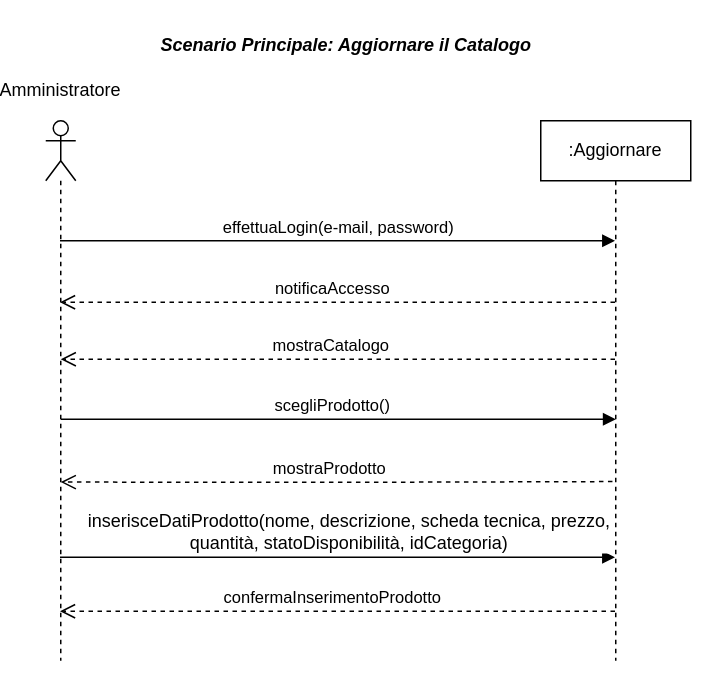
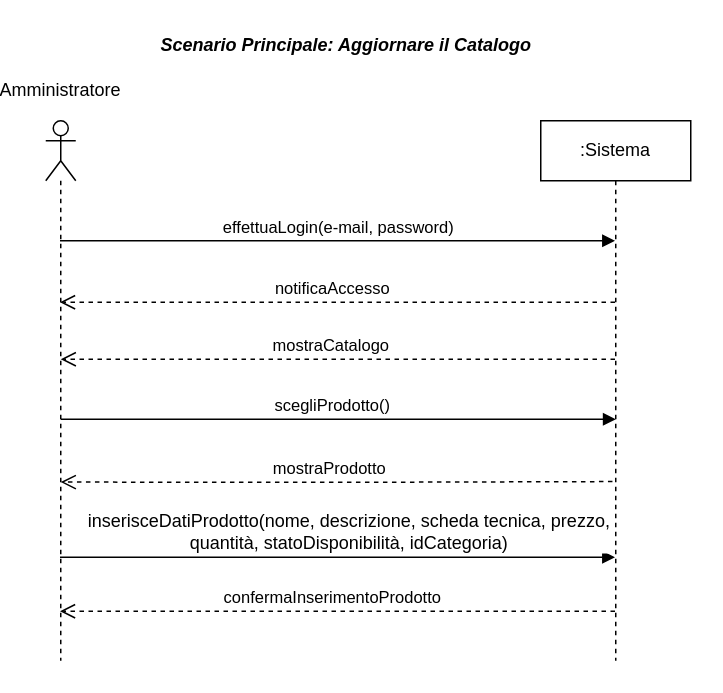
(616, 151) -> (616, 151)
